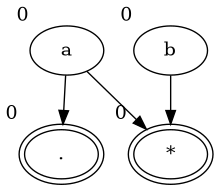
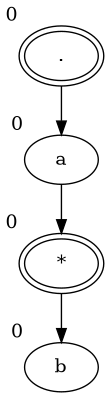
(65, 93) -> (61, 103)
(171, 93) -> (61, 311)
